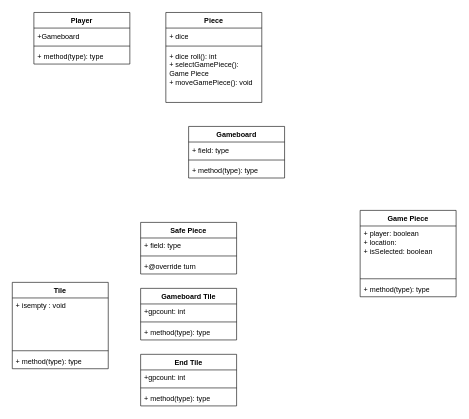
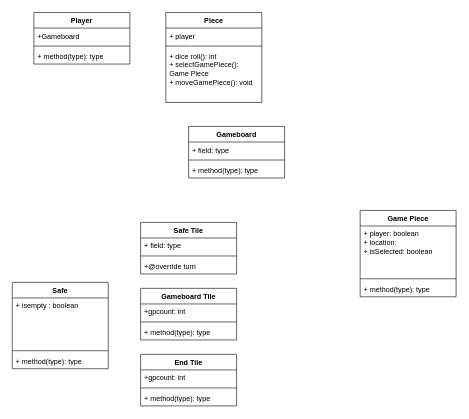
(180, 36) -> (184, 36)
(189, 231) -> (189, 231)
(60, 291) -> (60, 291)
(43, 306) -> (49, 306)
